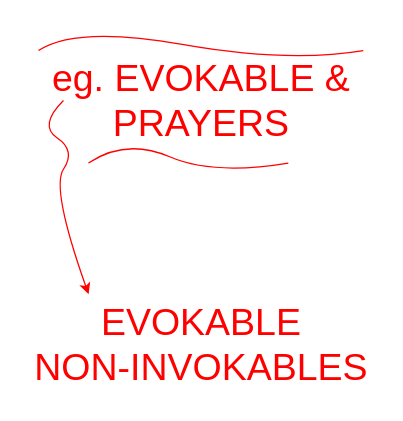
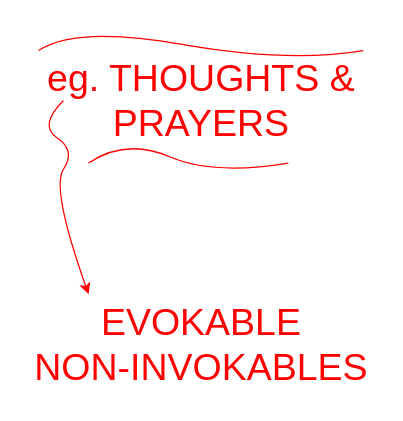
(201, 101) -> (201, 101)
